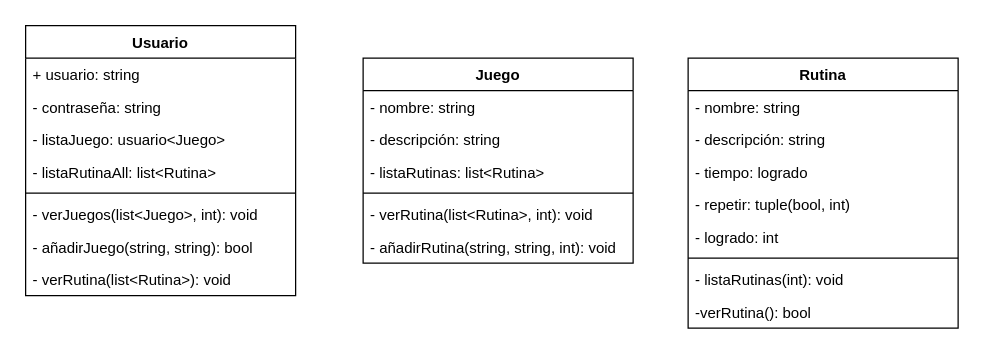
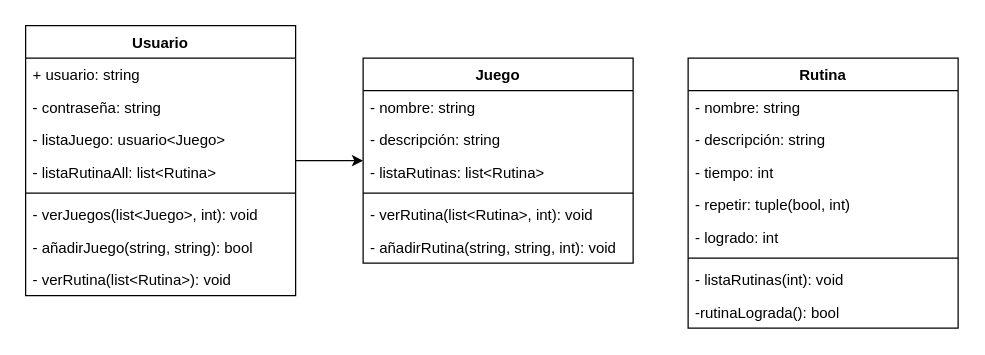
none -> (326, 161)
(757, 173) -> (740, 173)
(763, 313) -> (780, 313)
